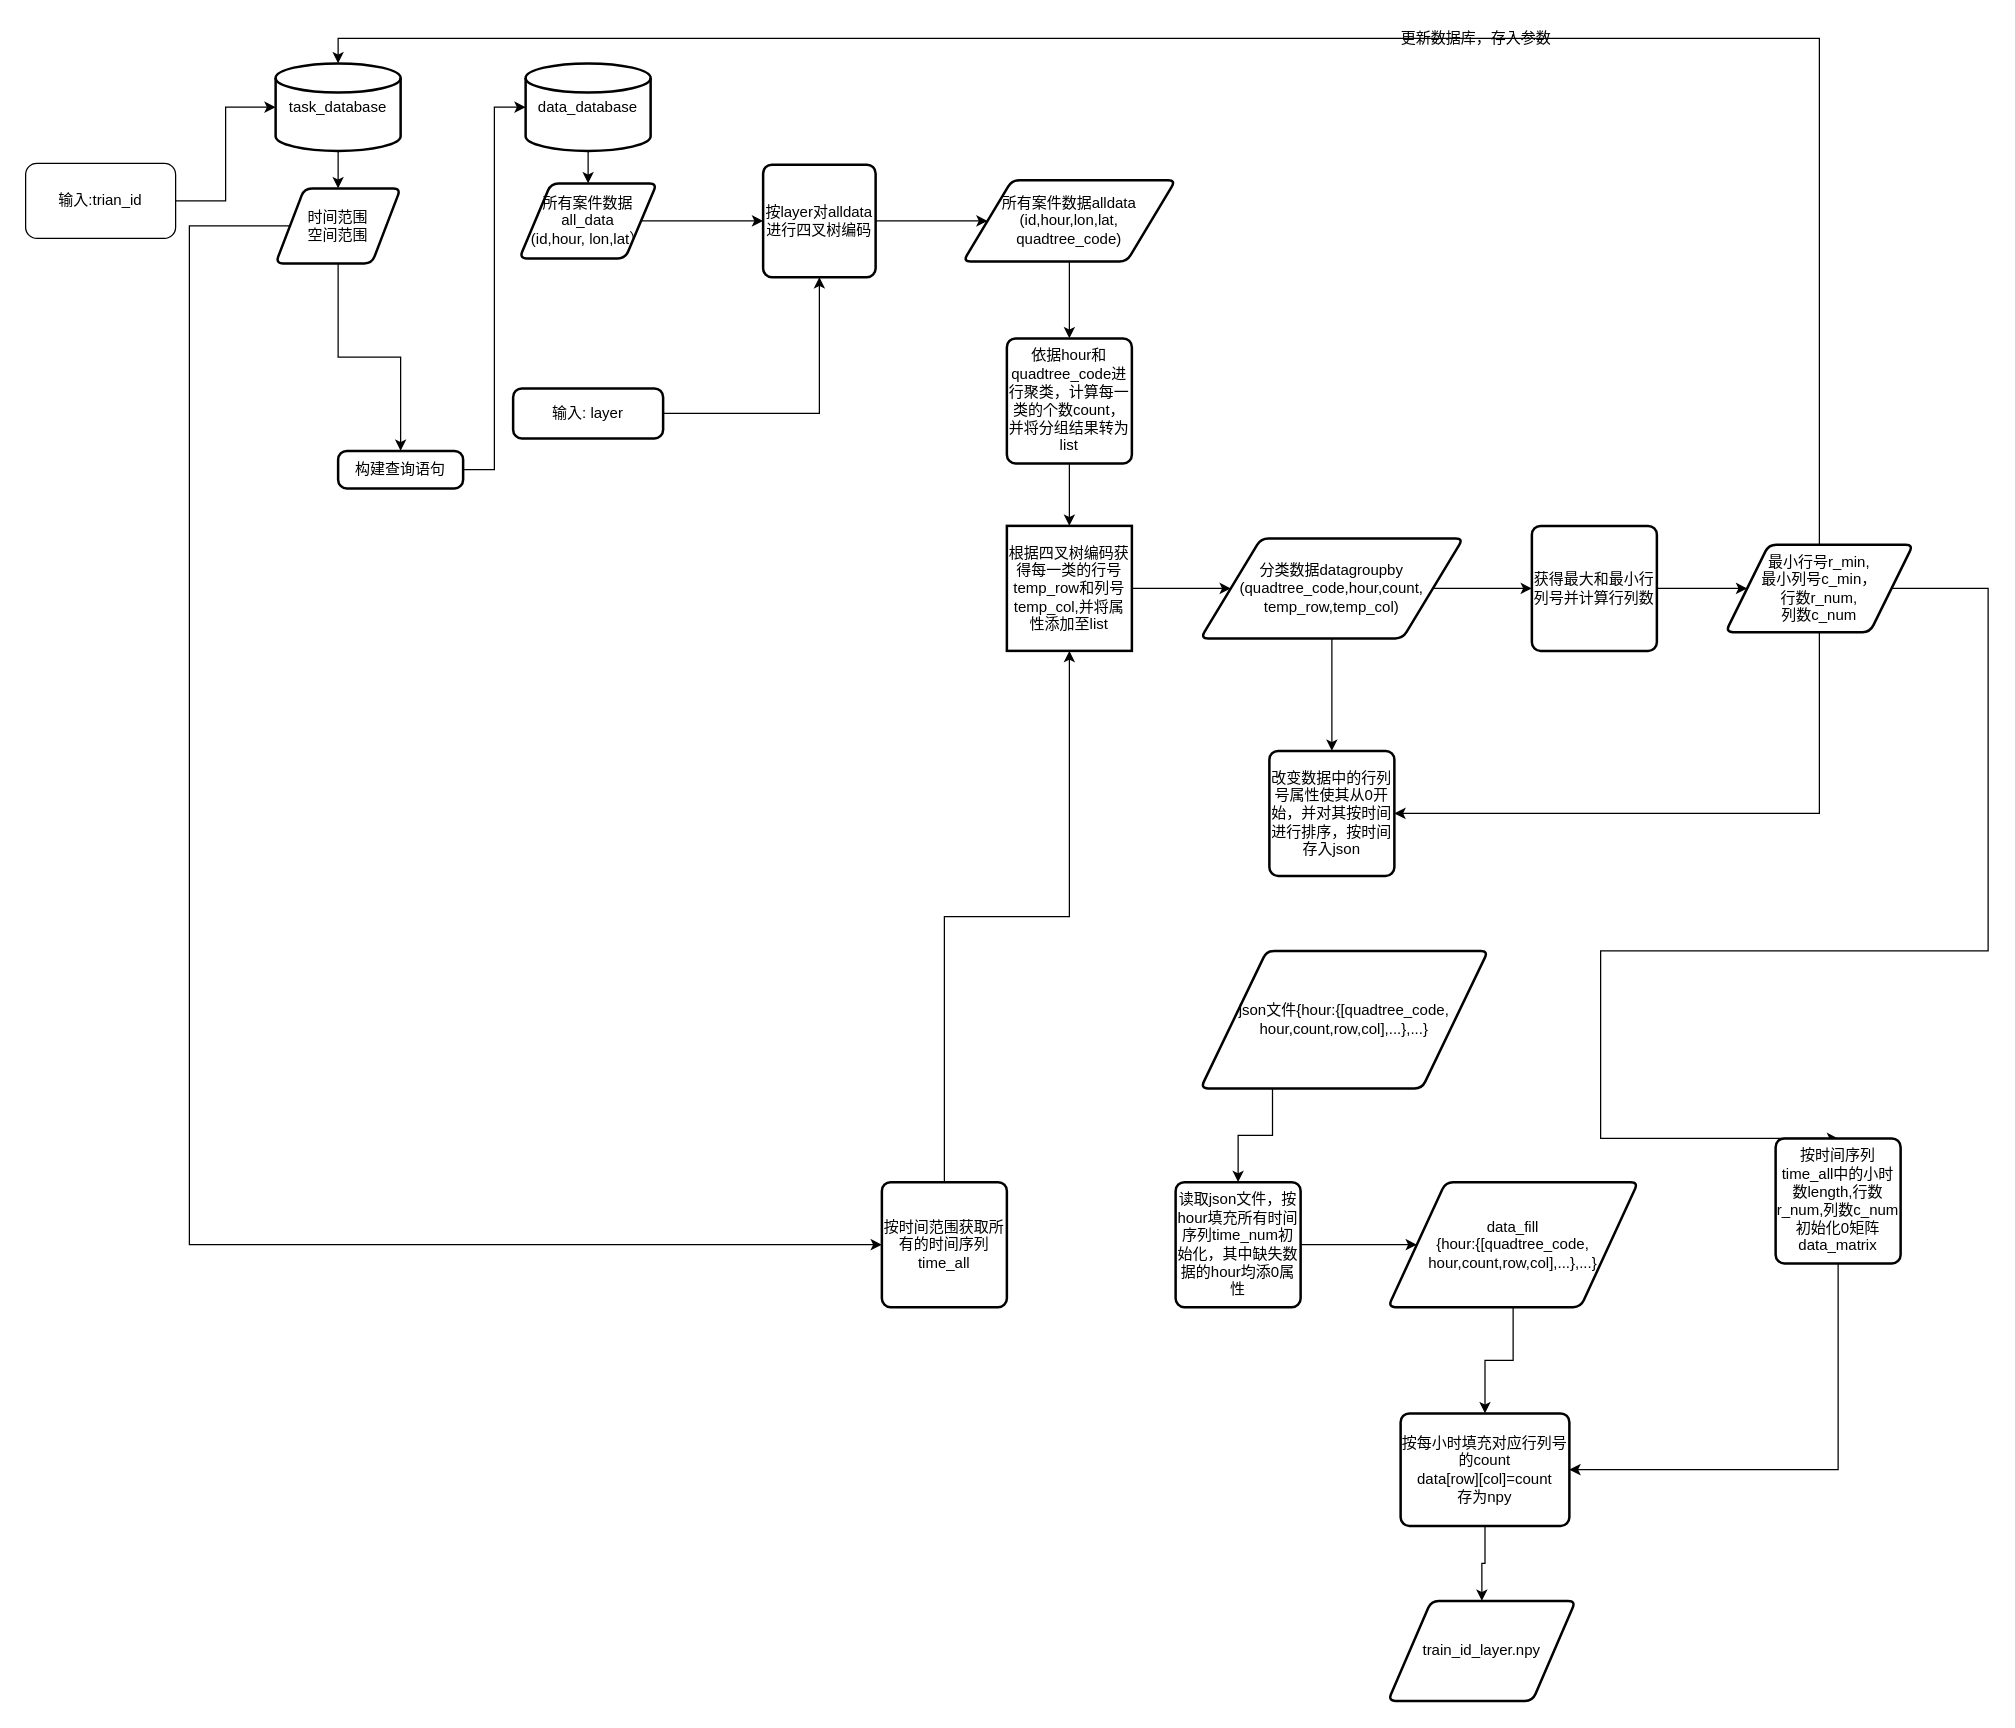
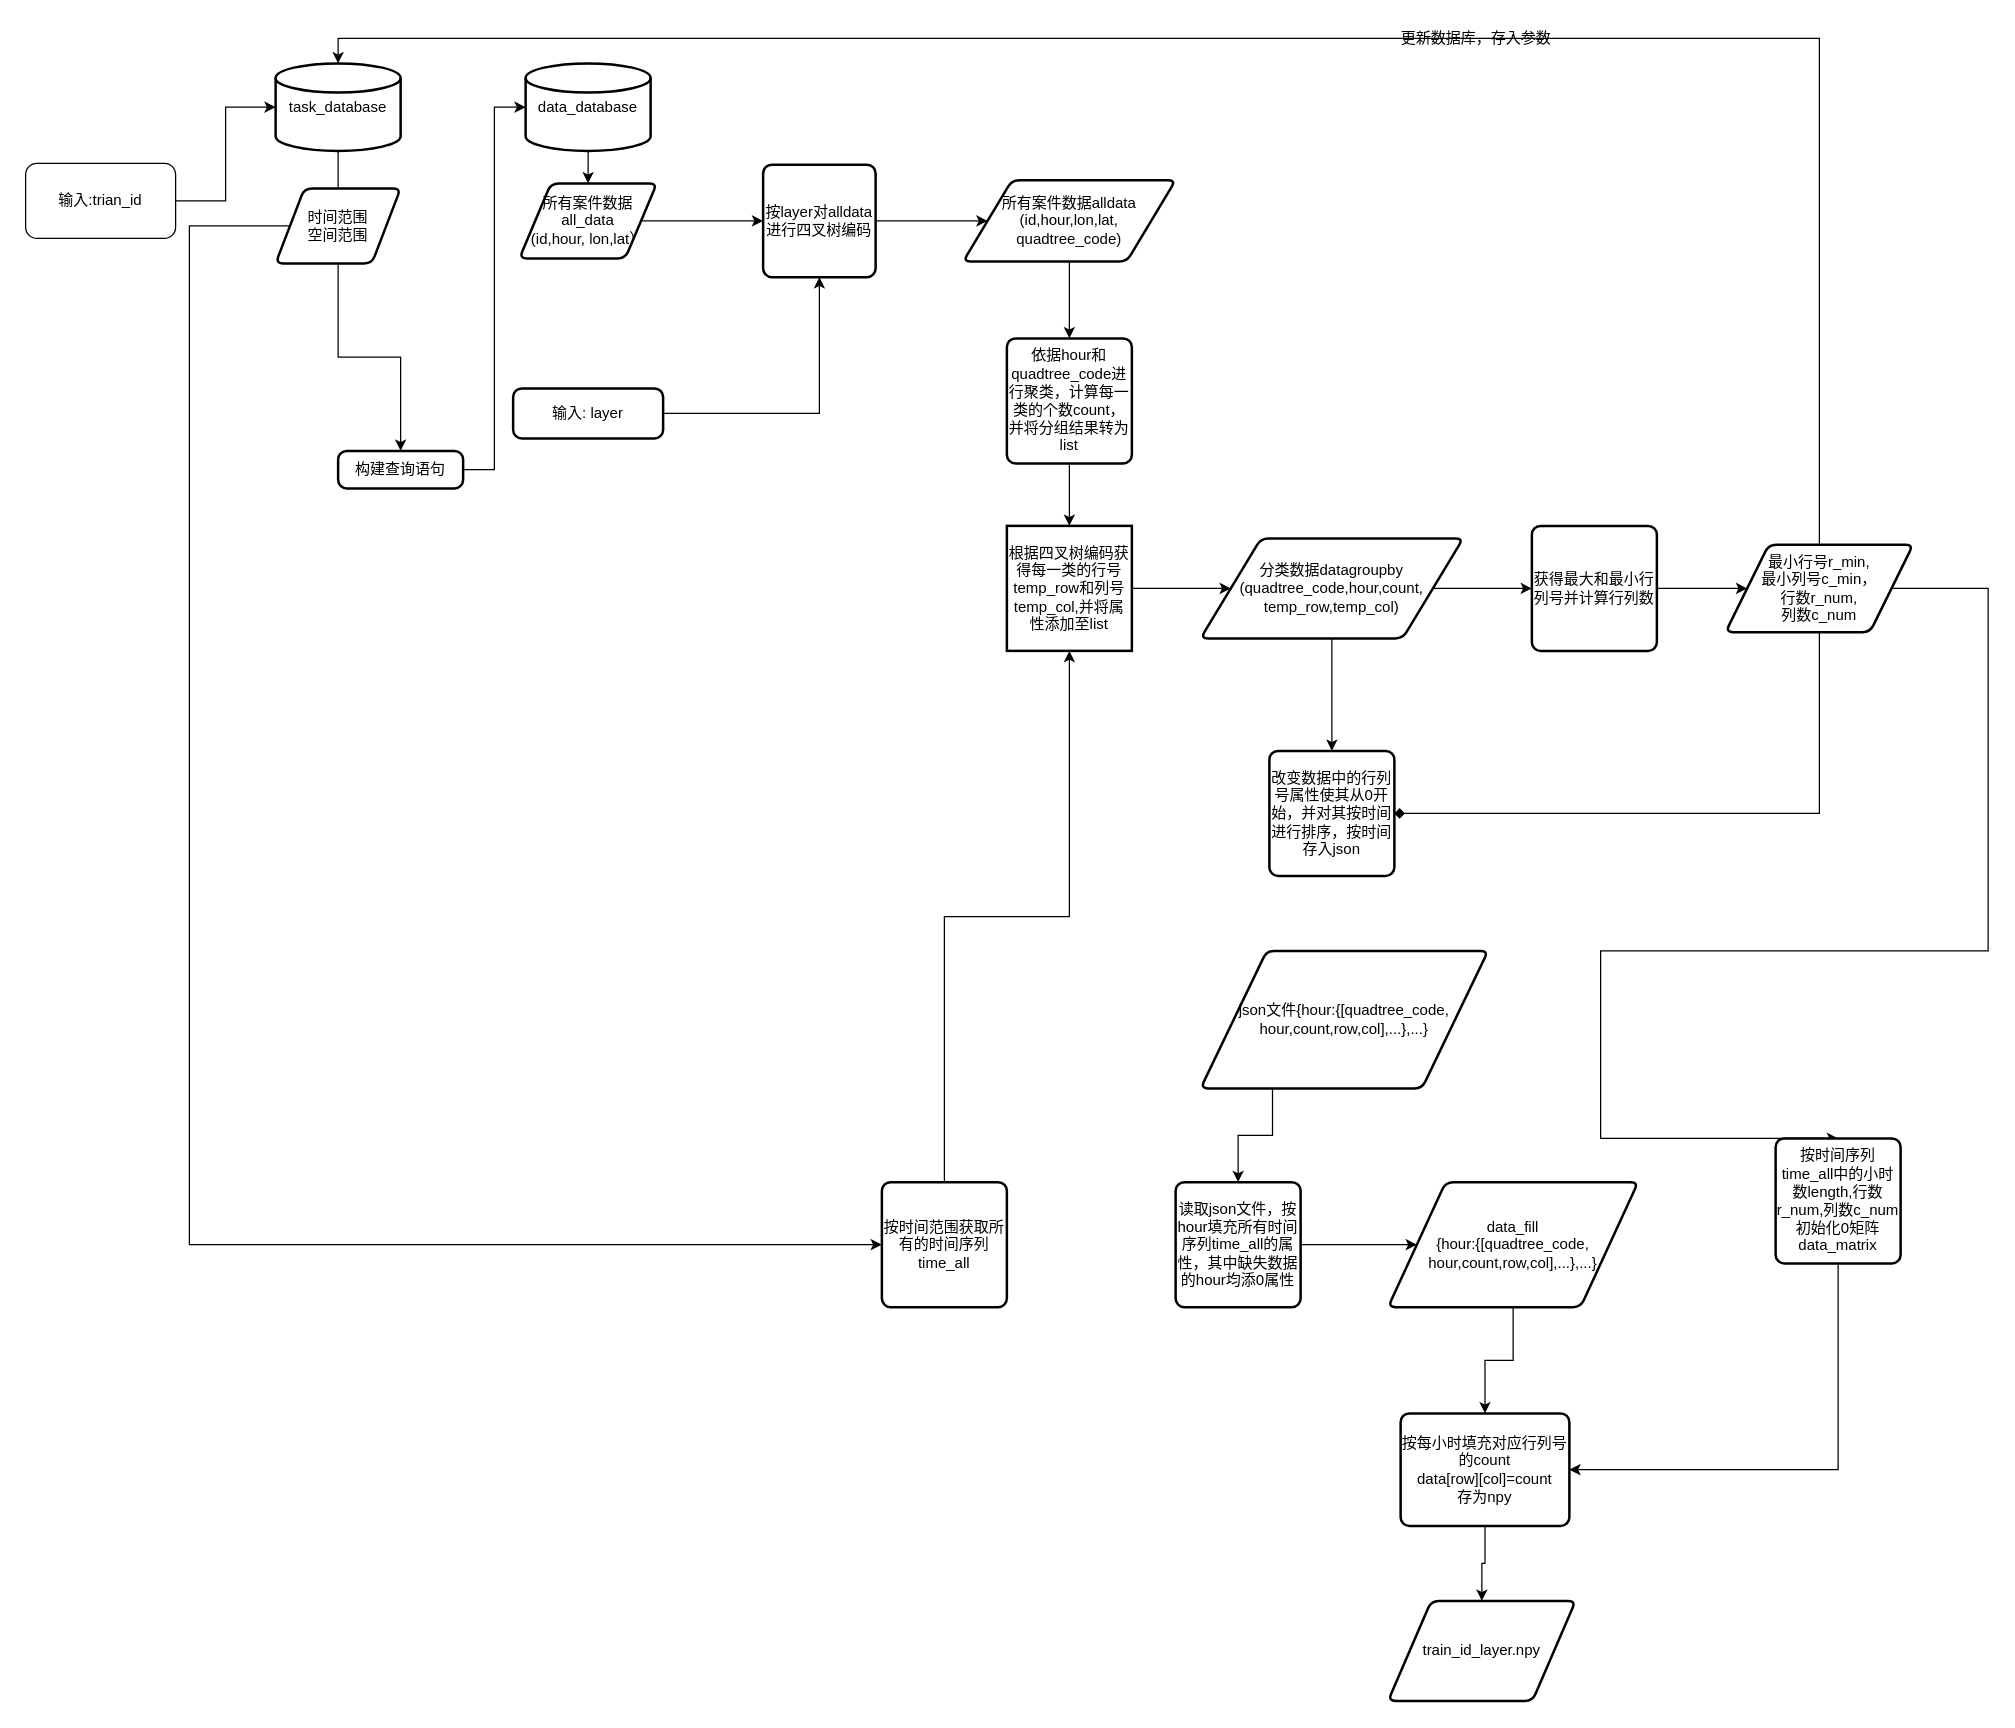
(338, 178) -> (338, 181)
(1404, 813) -> (1405, 813)
(1238, 1244) -> (1238, 1244)
